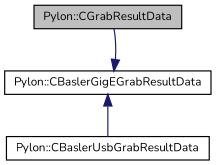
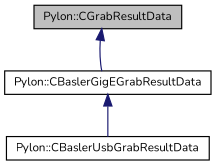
(116, 44) -> (100, 56)
